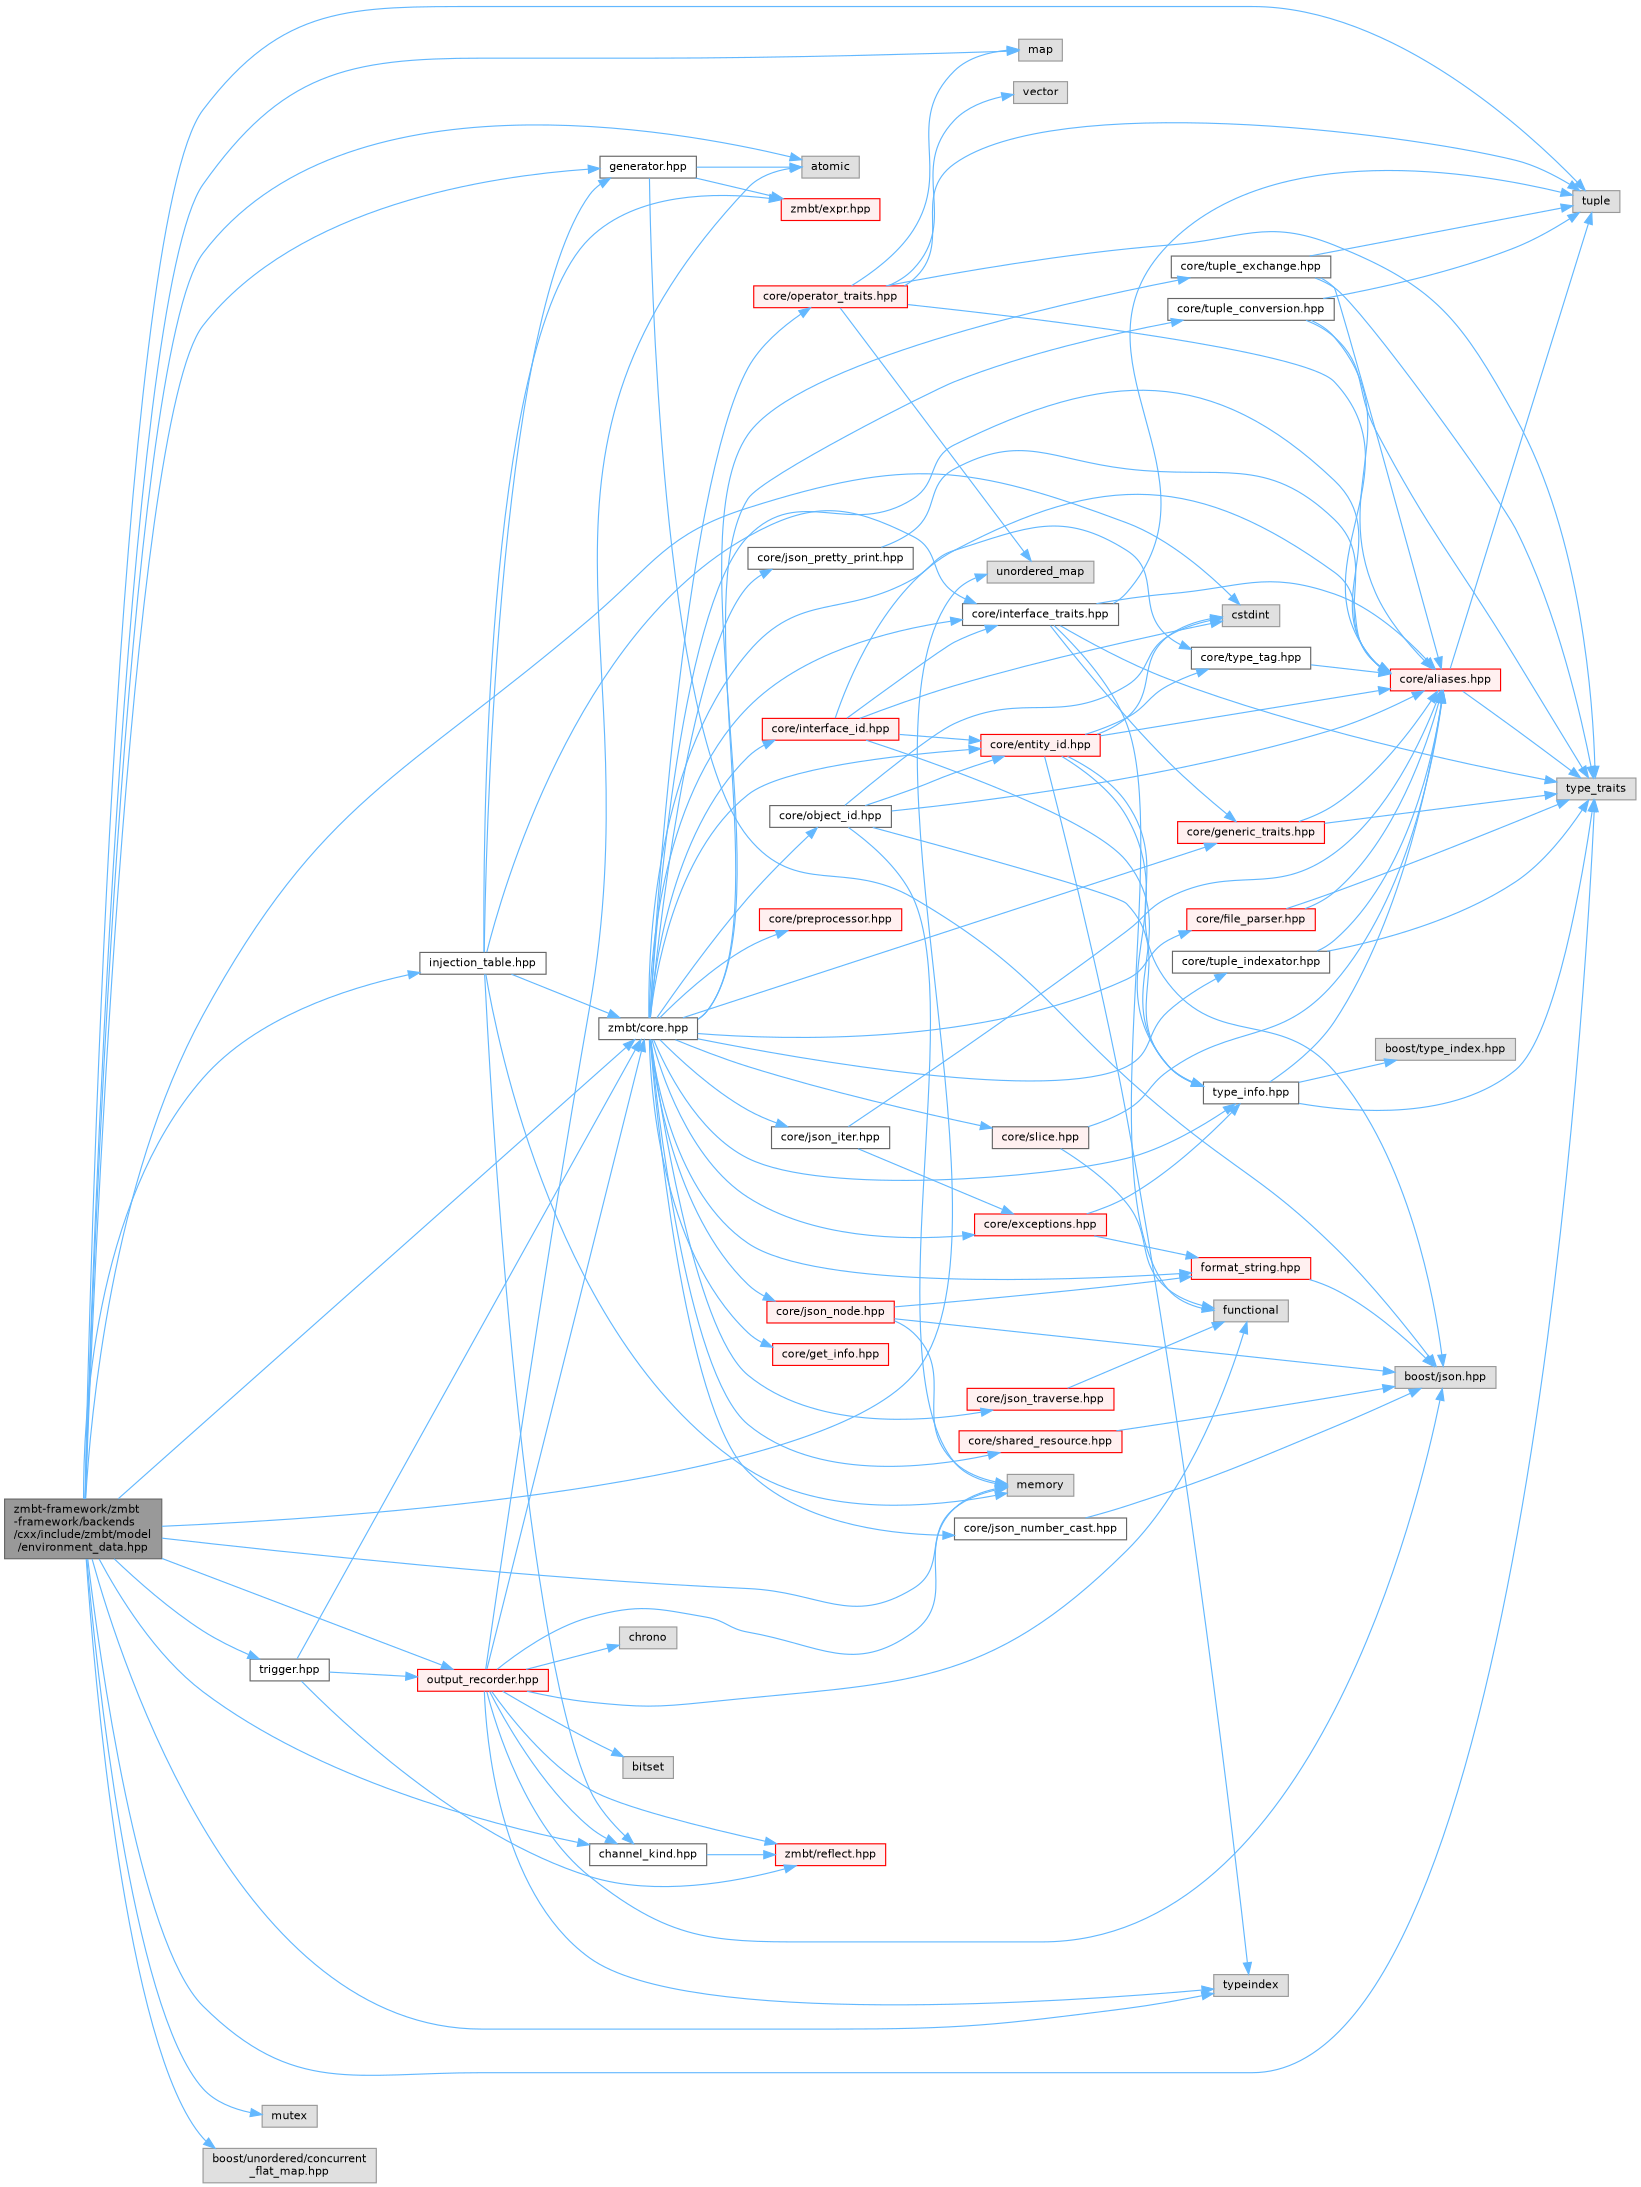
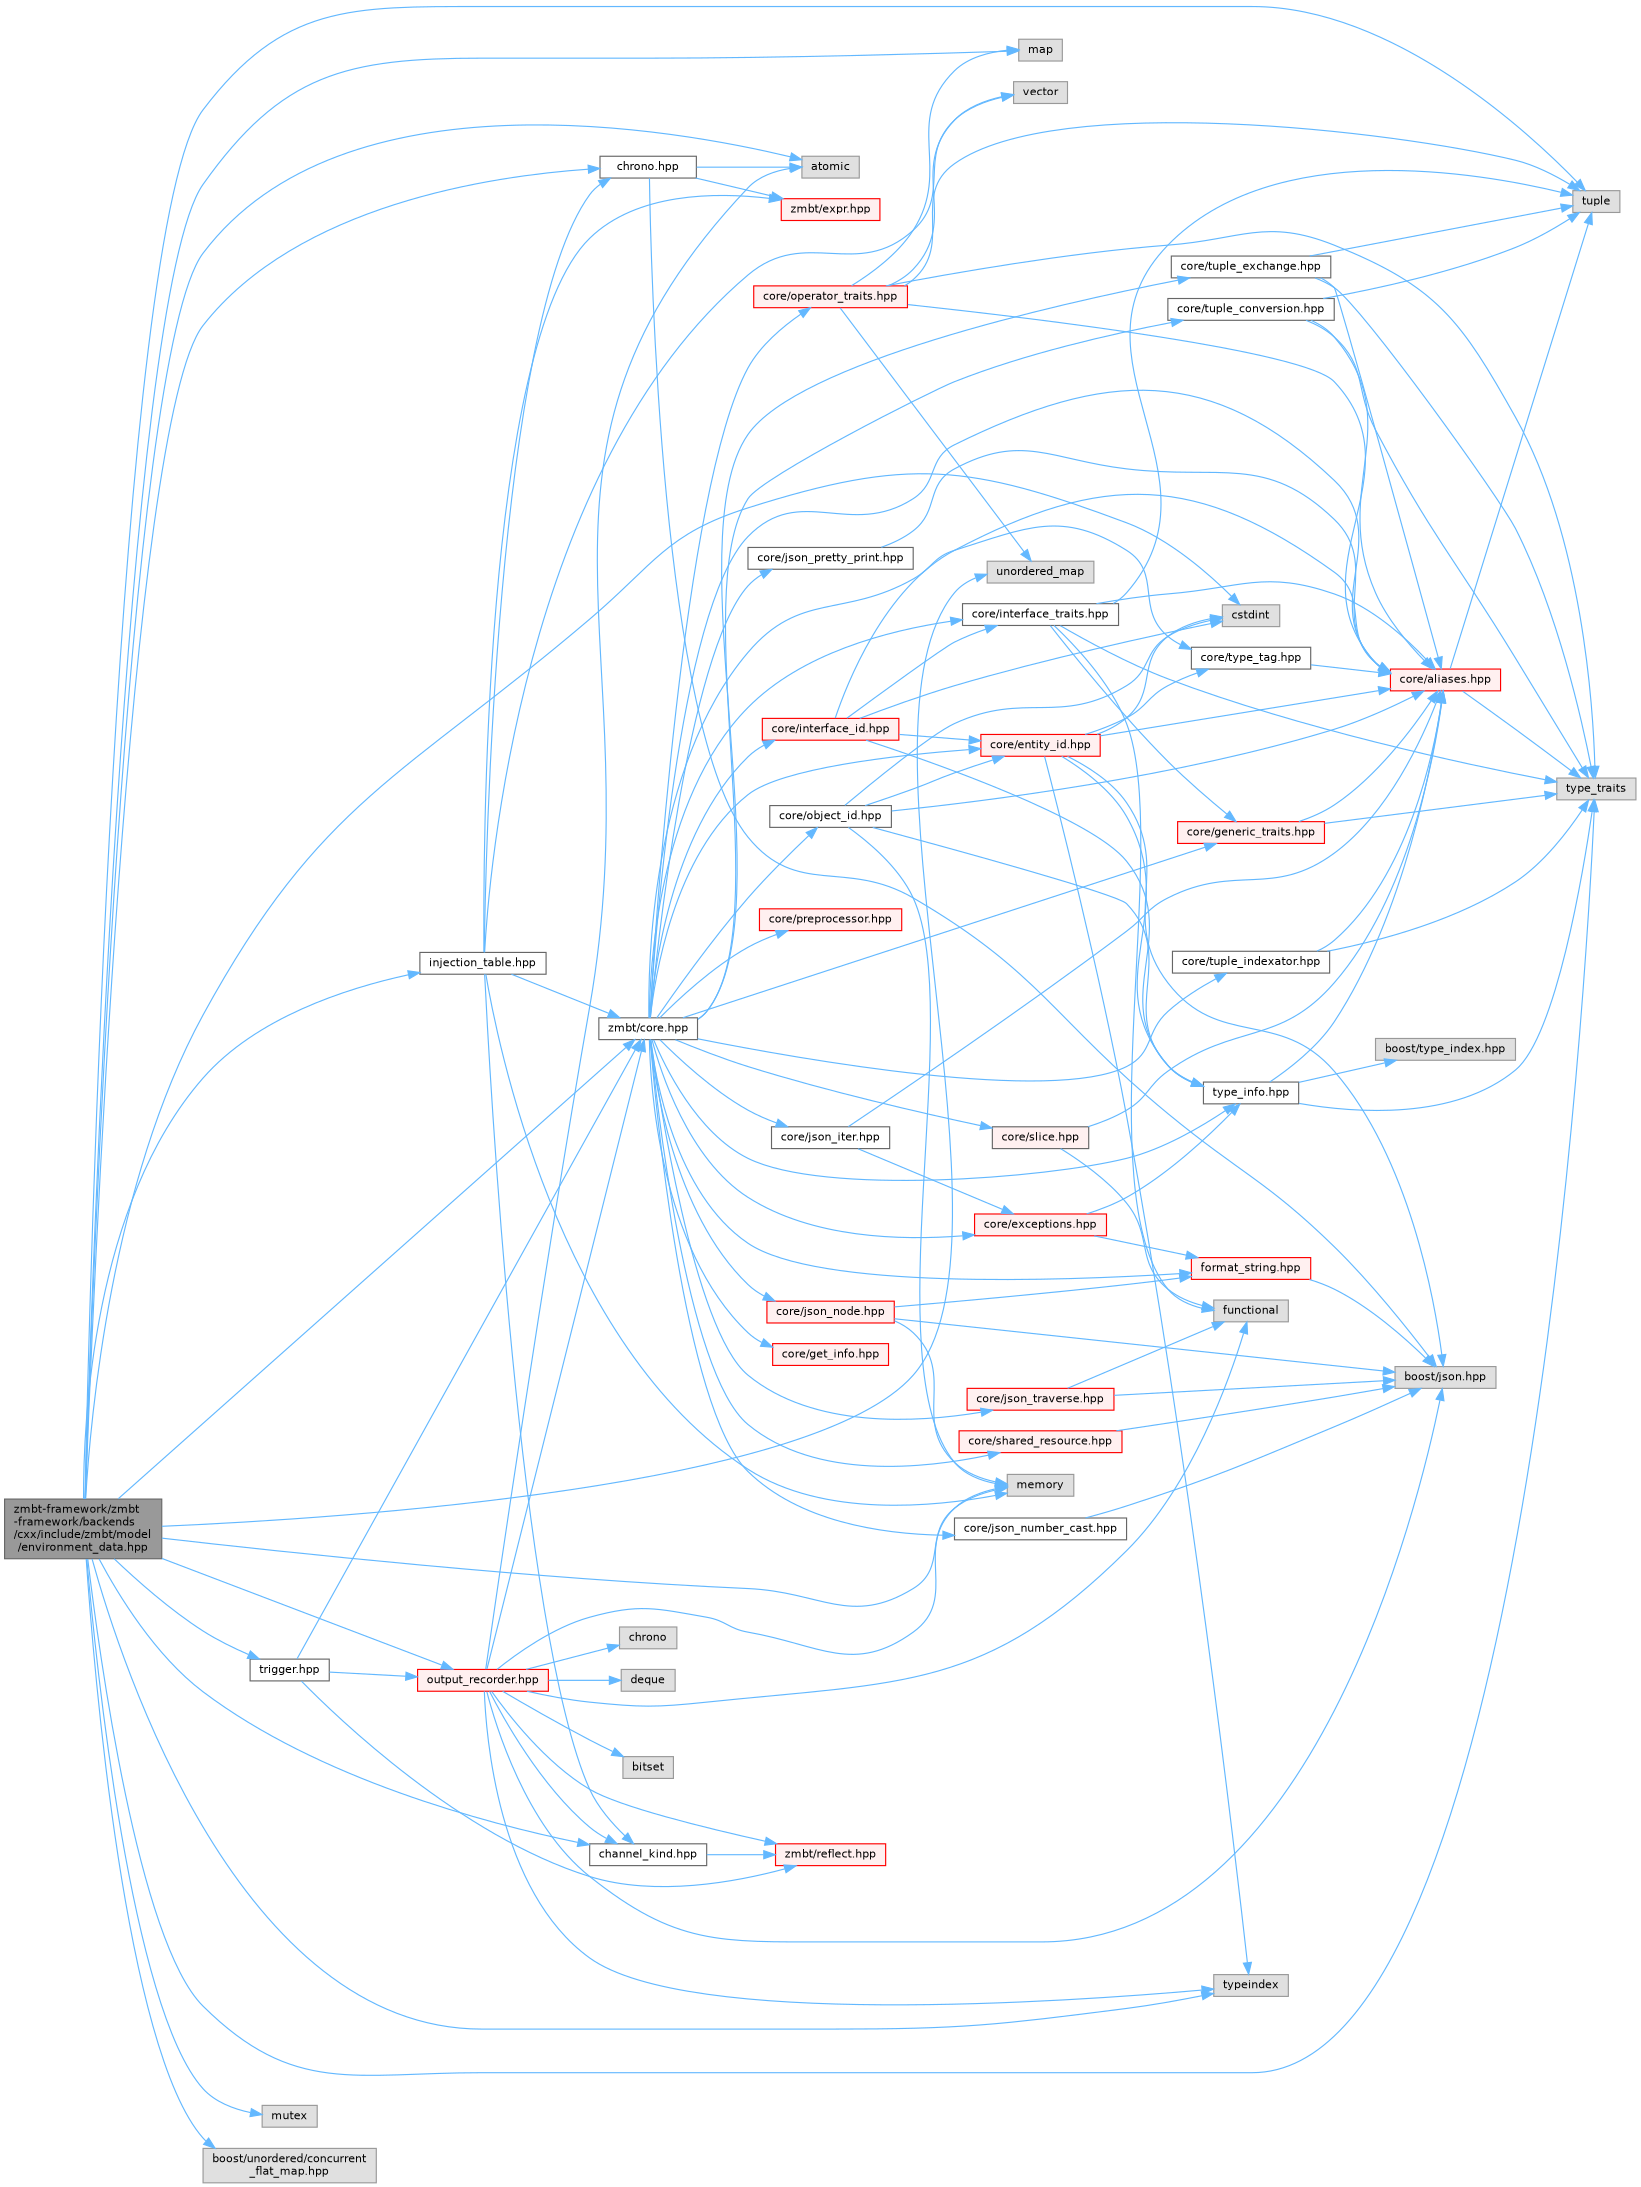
(648, 167) -> (648, 167)
(655, 615) -> (626, 428)
(1251, 920) -> none
none -> (1249, 1388)
none -> (648, 1680)
